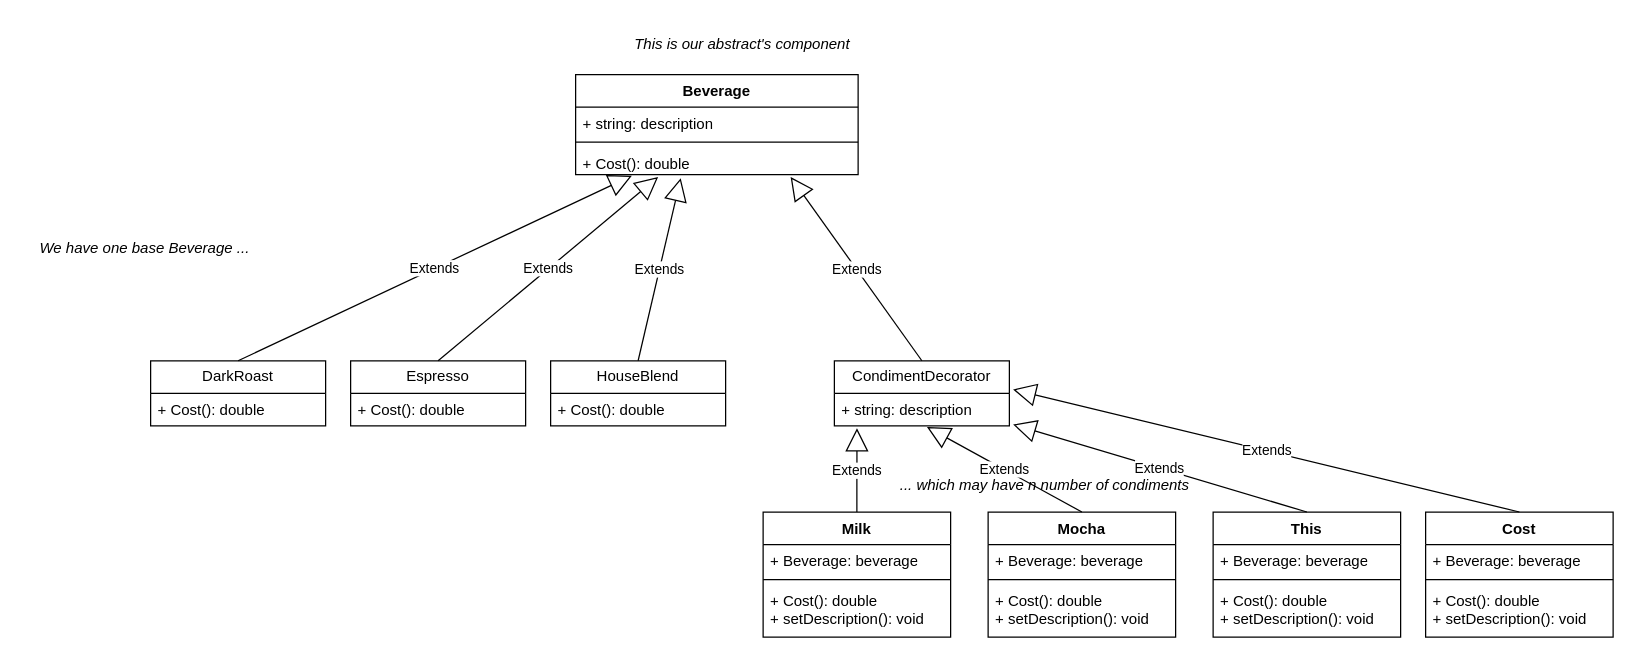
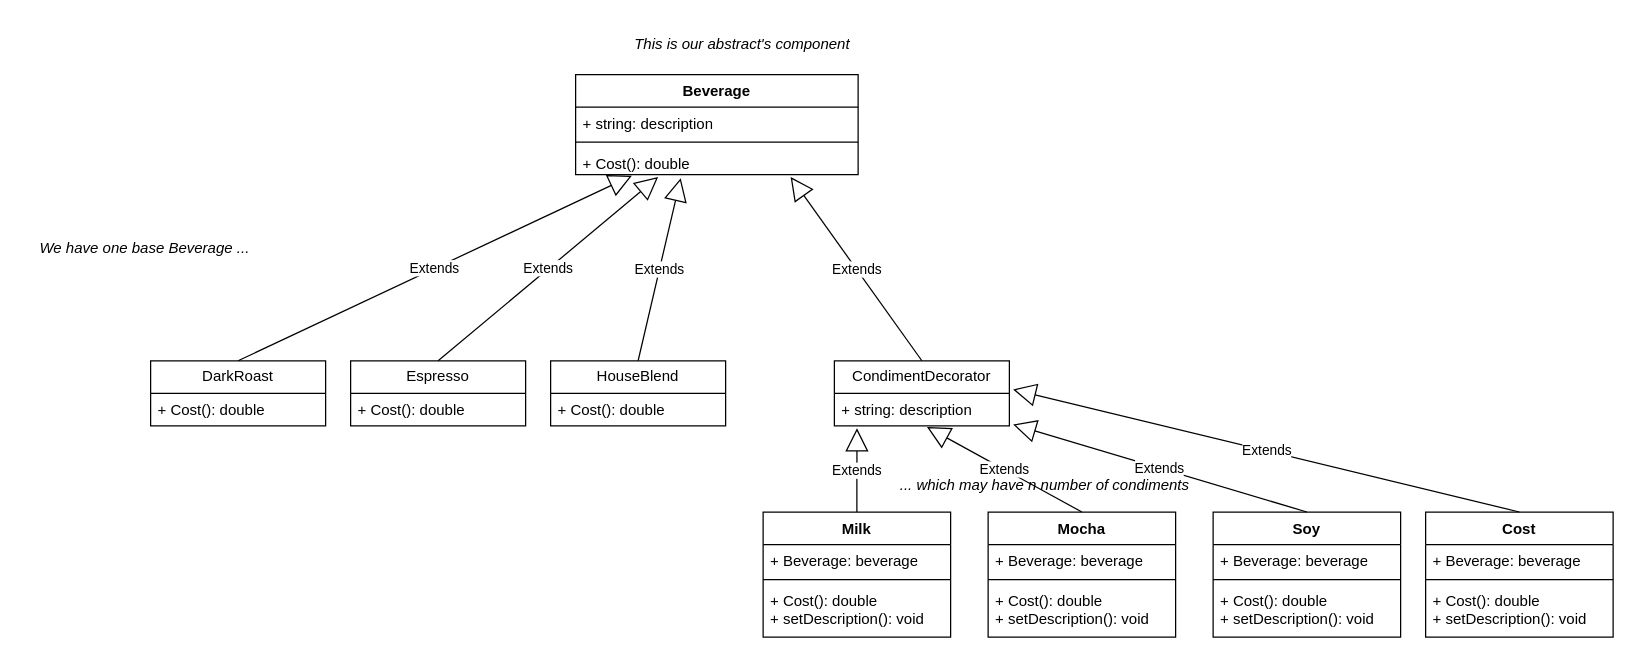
(1307, 530) -> (1307, 530)
